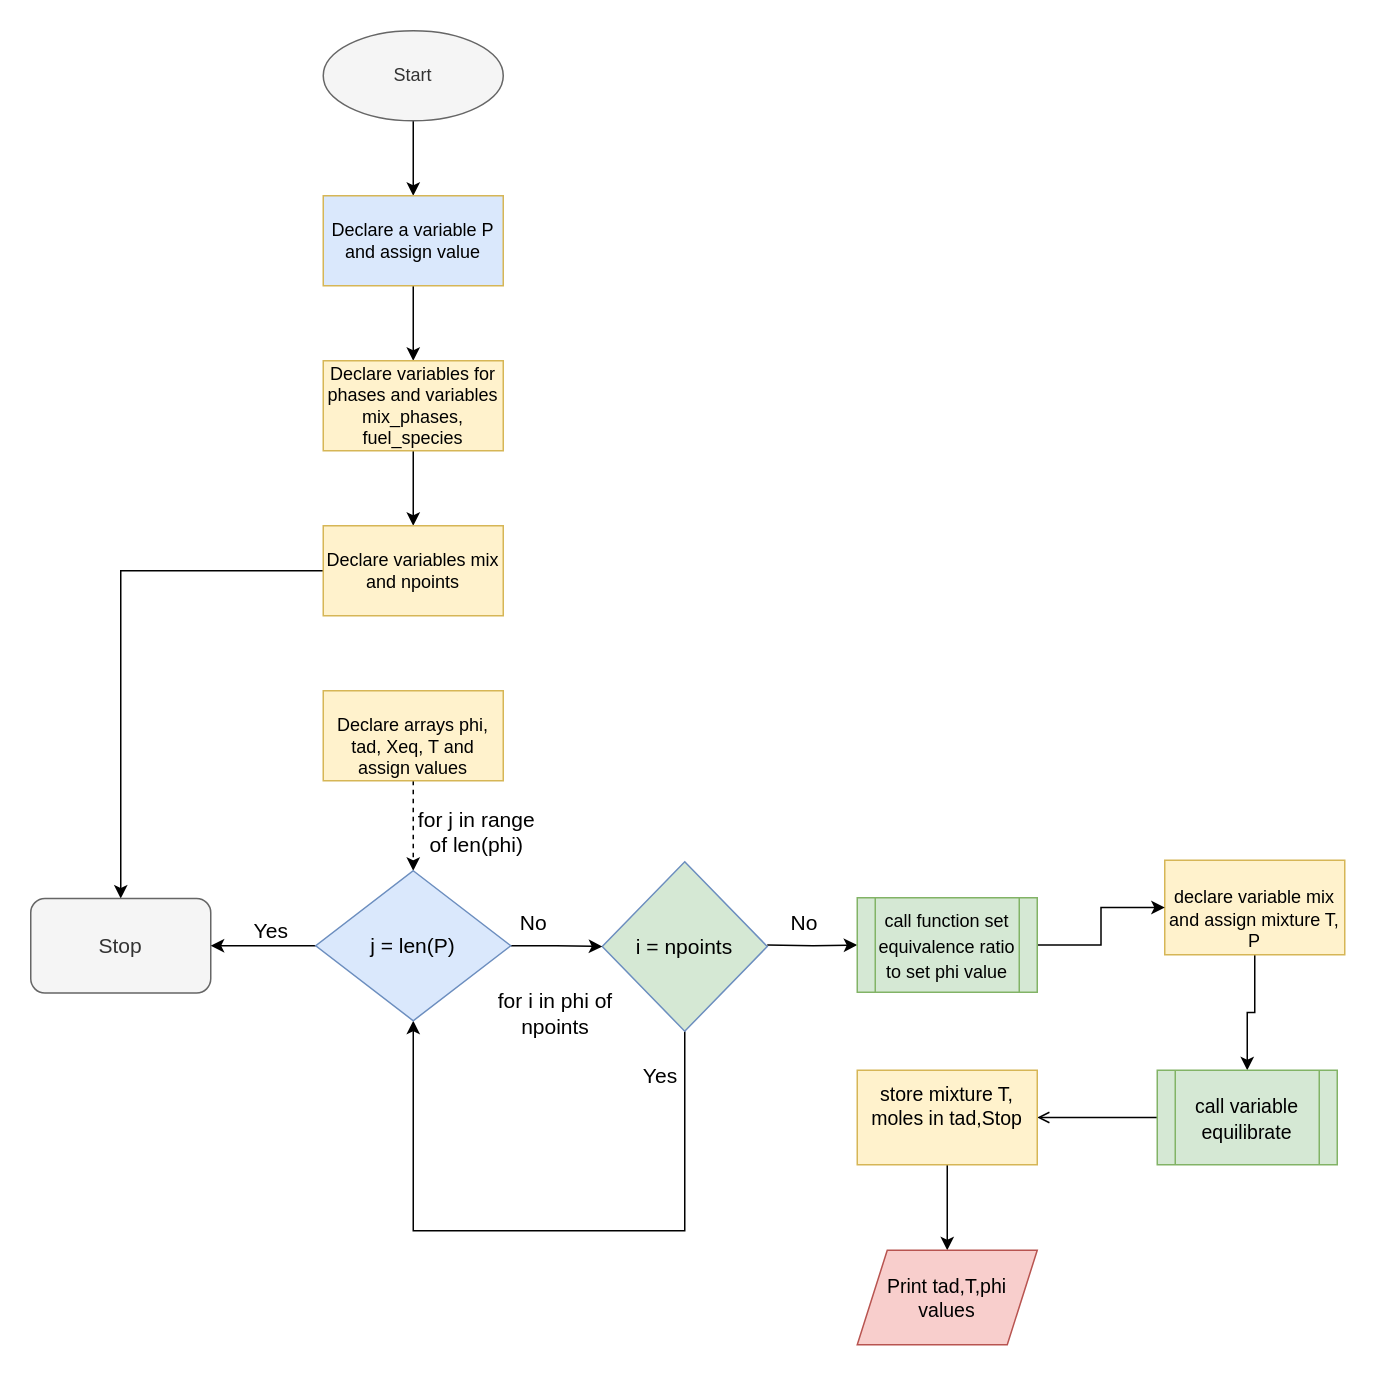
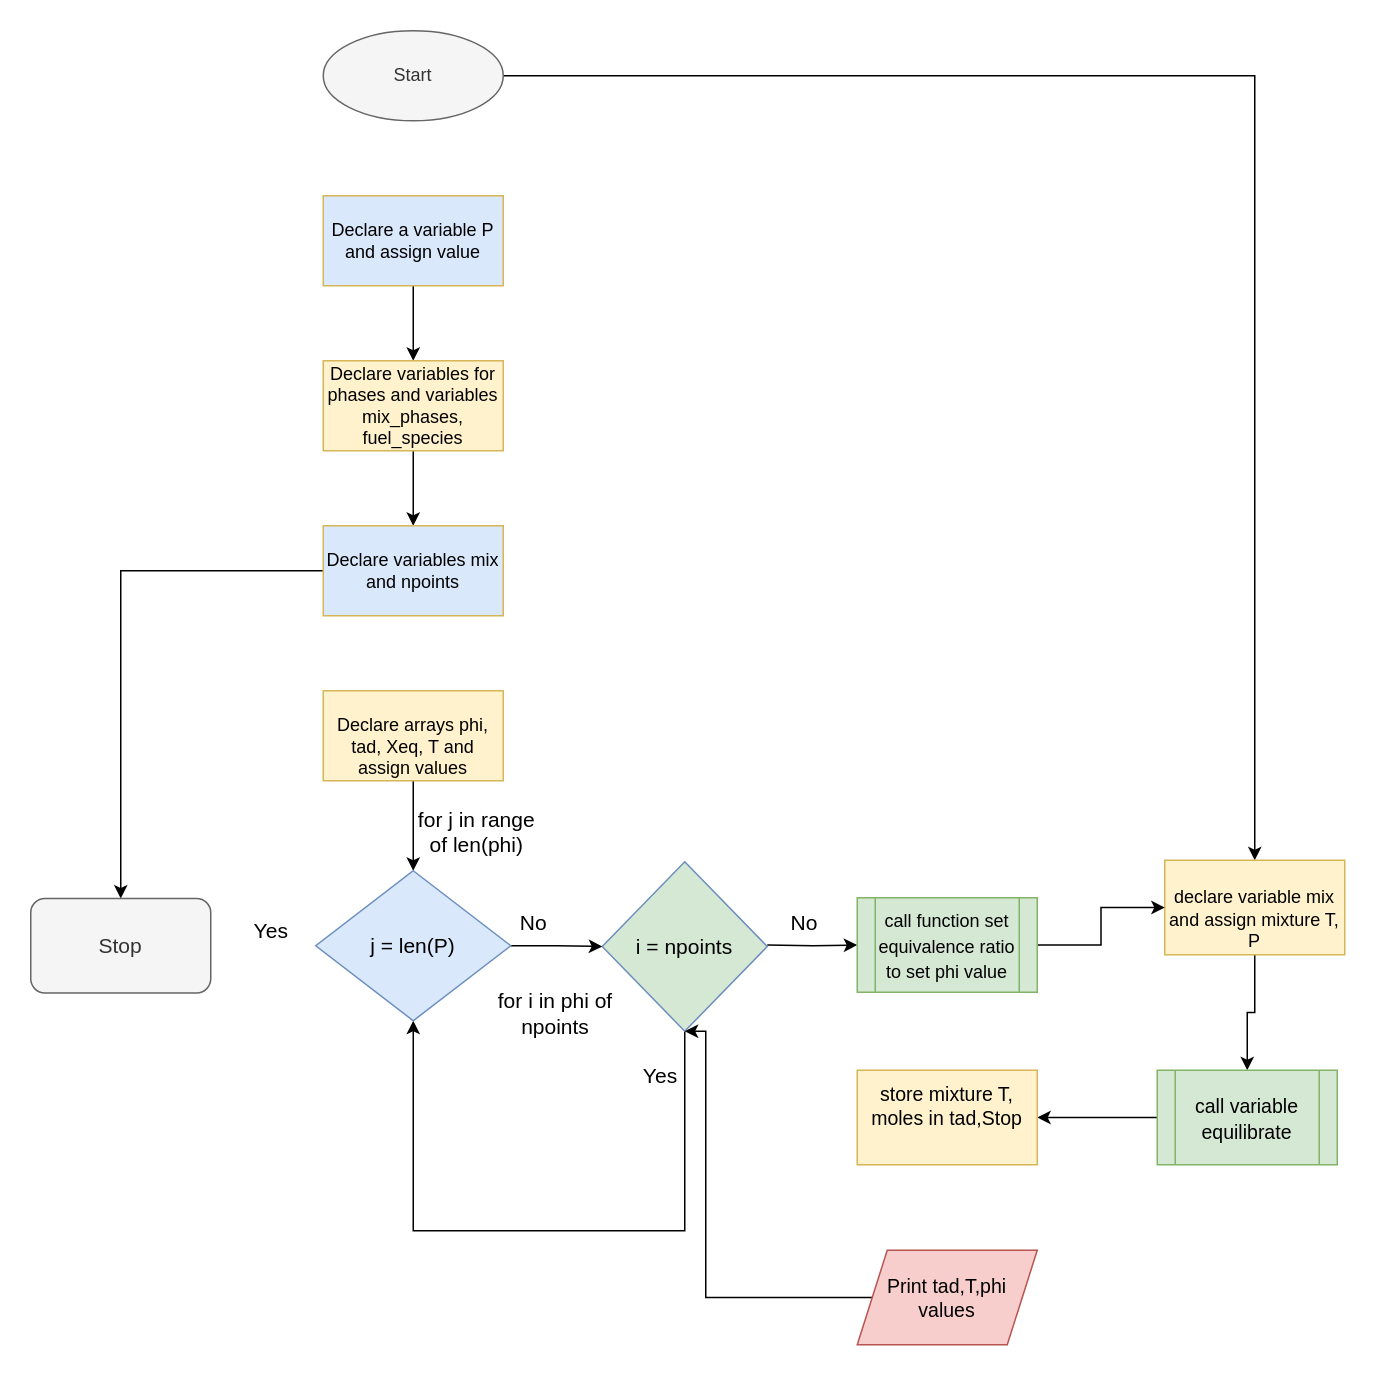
(413, 153) -> (1255, 87)
(413, 571) -> (413, 571)
(413, 822) -> (413, 822)
(269, 946) -> none
(1046, 1118) -> (1049, 1118)
(947, 1202) -> none
none -> (706, 1242)
